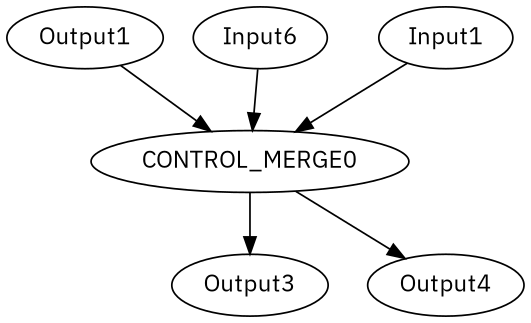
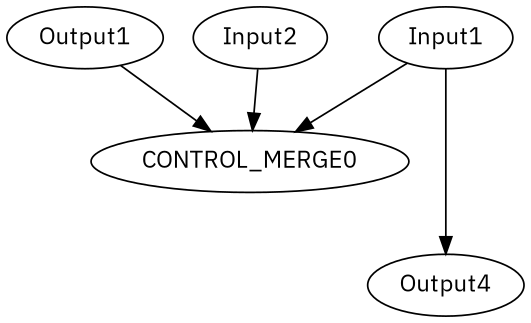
(260, 38) -> (260, 38)
(343, 220) -> (446, 153)
(250, 285) -> none
